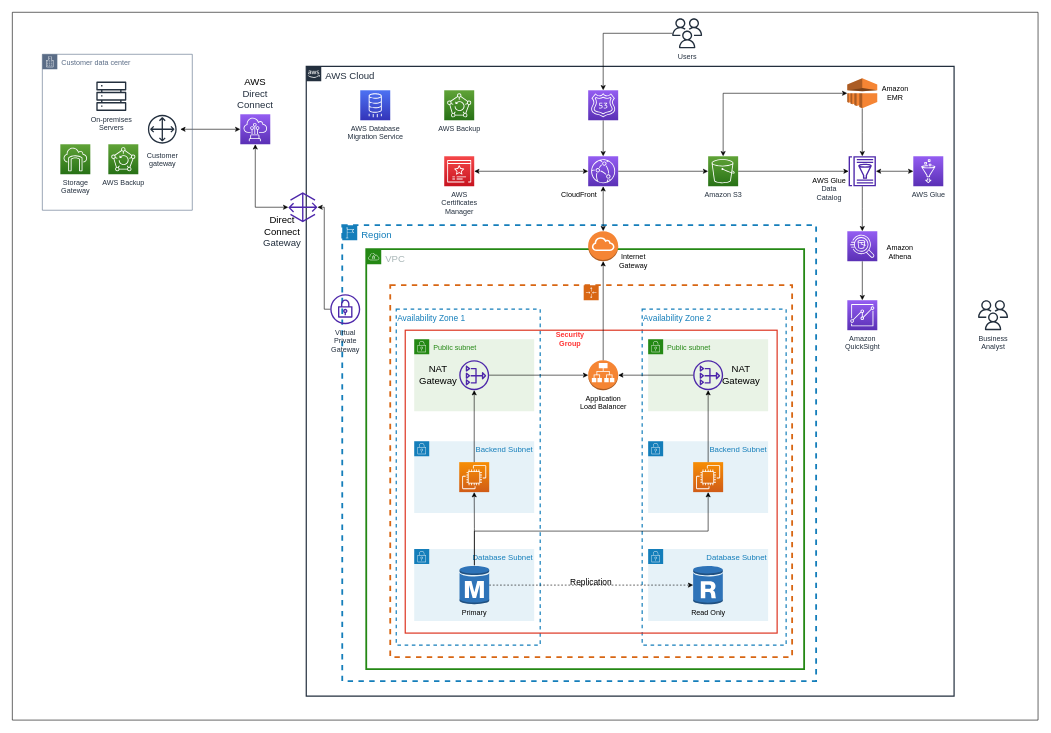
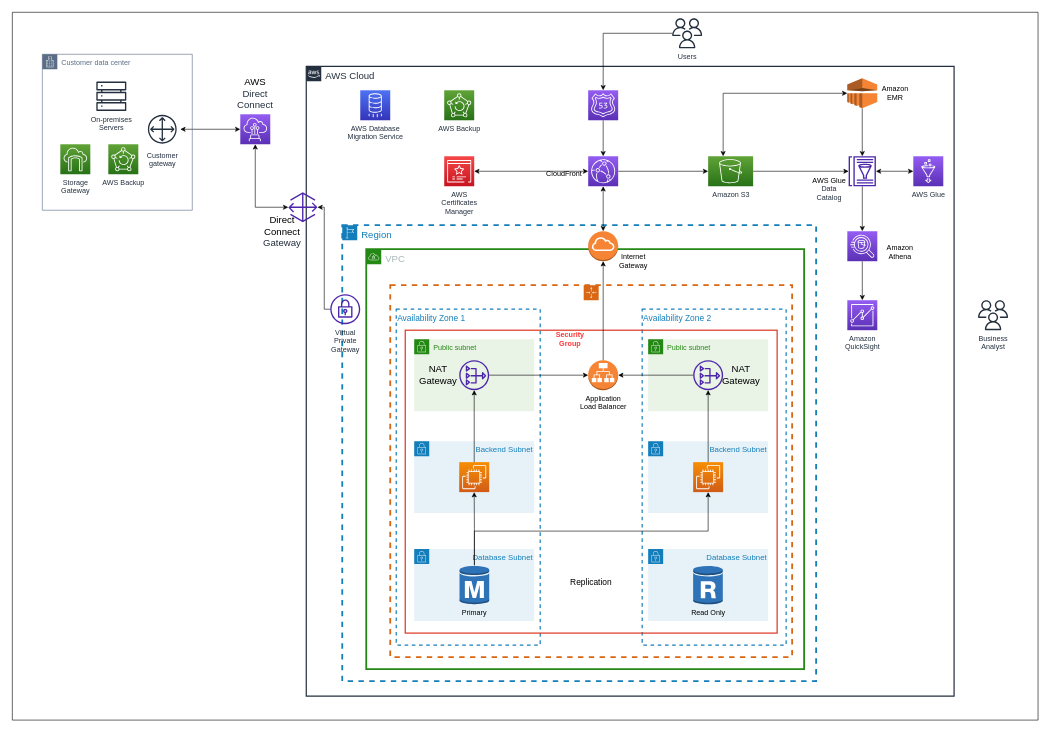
(723, 171) -> (731, 171)
(579, 195) -> (564, 174)
(687, 585) -> none
